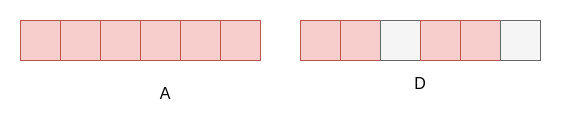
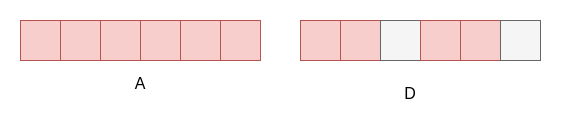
(421, 84) -> (411, 94)
(166, 94) -> (141, 84)
